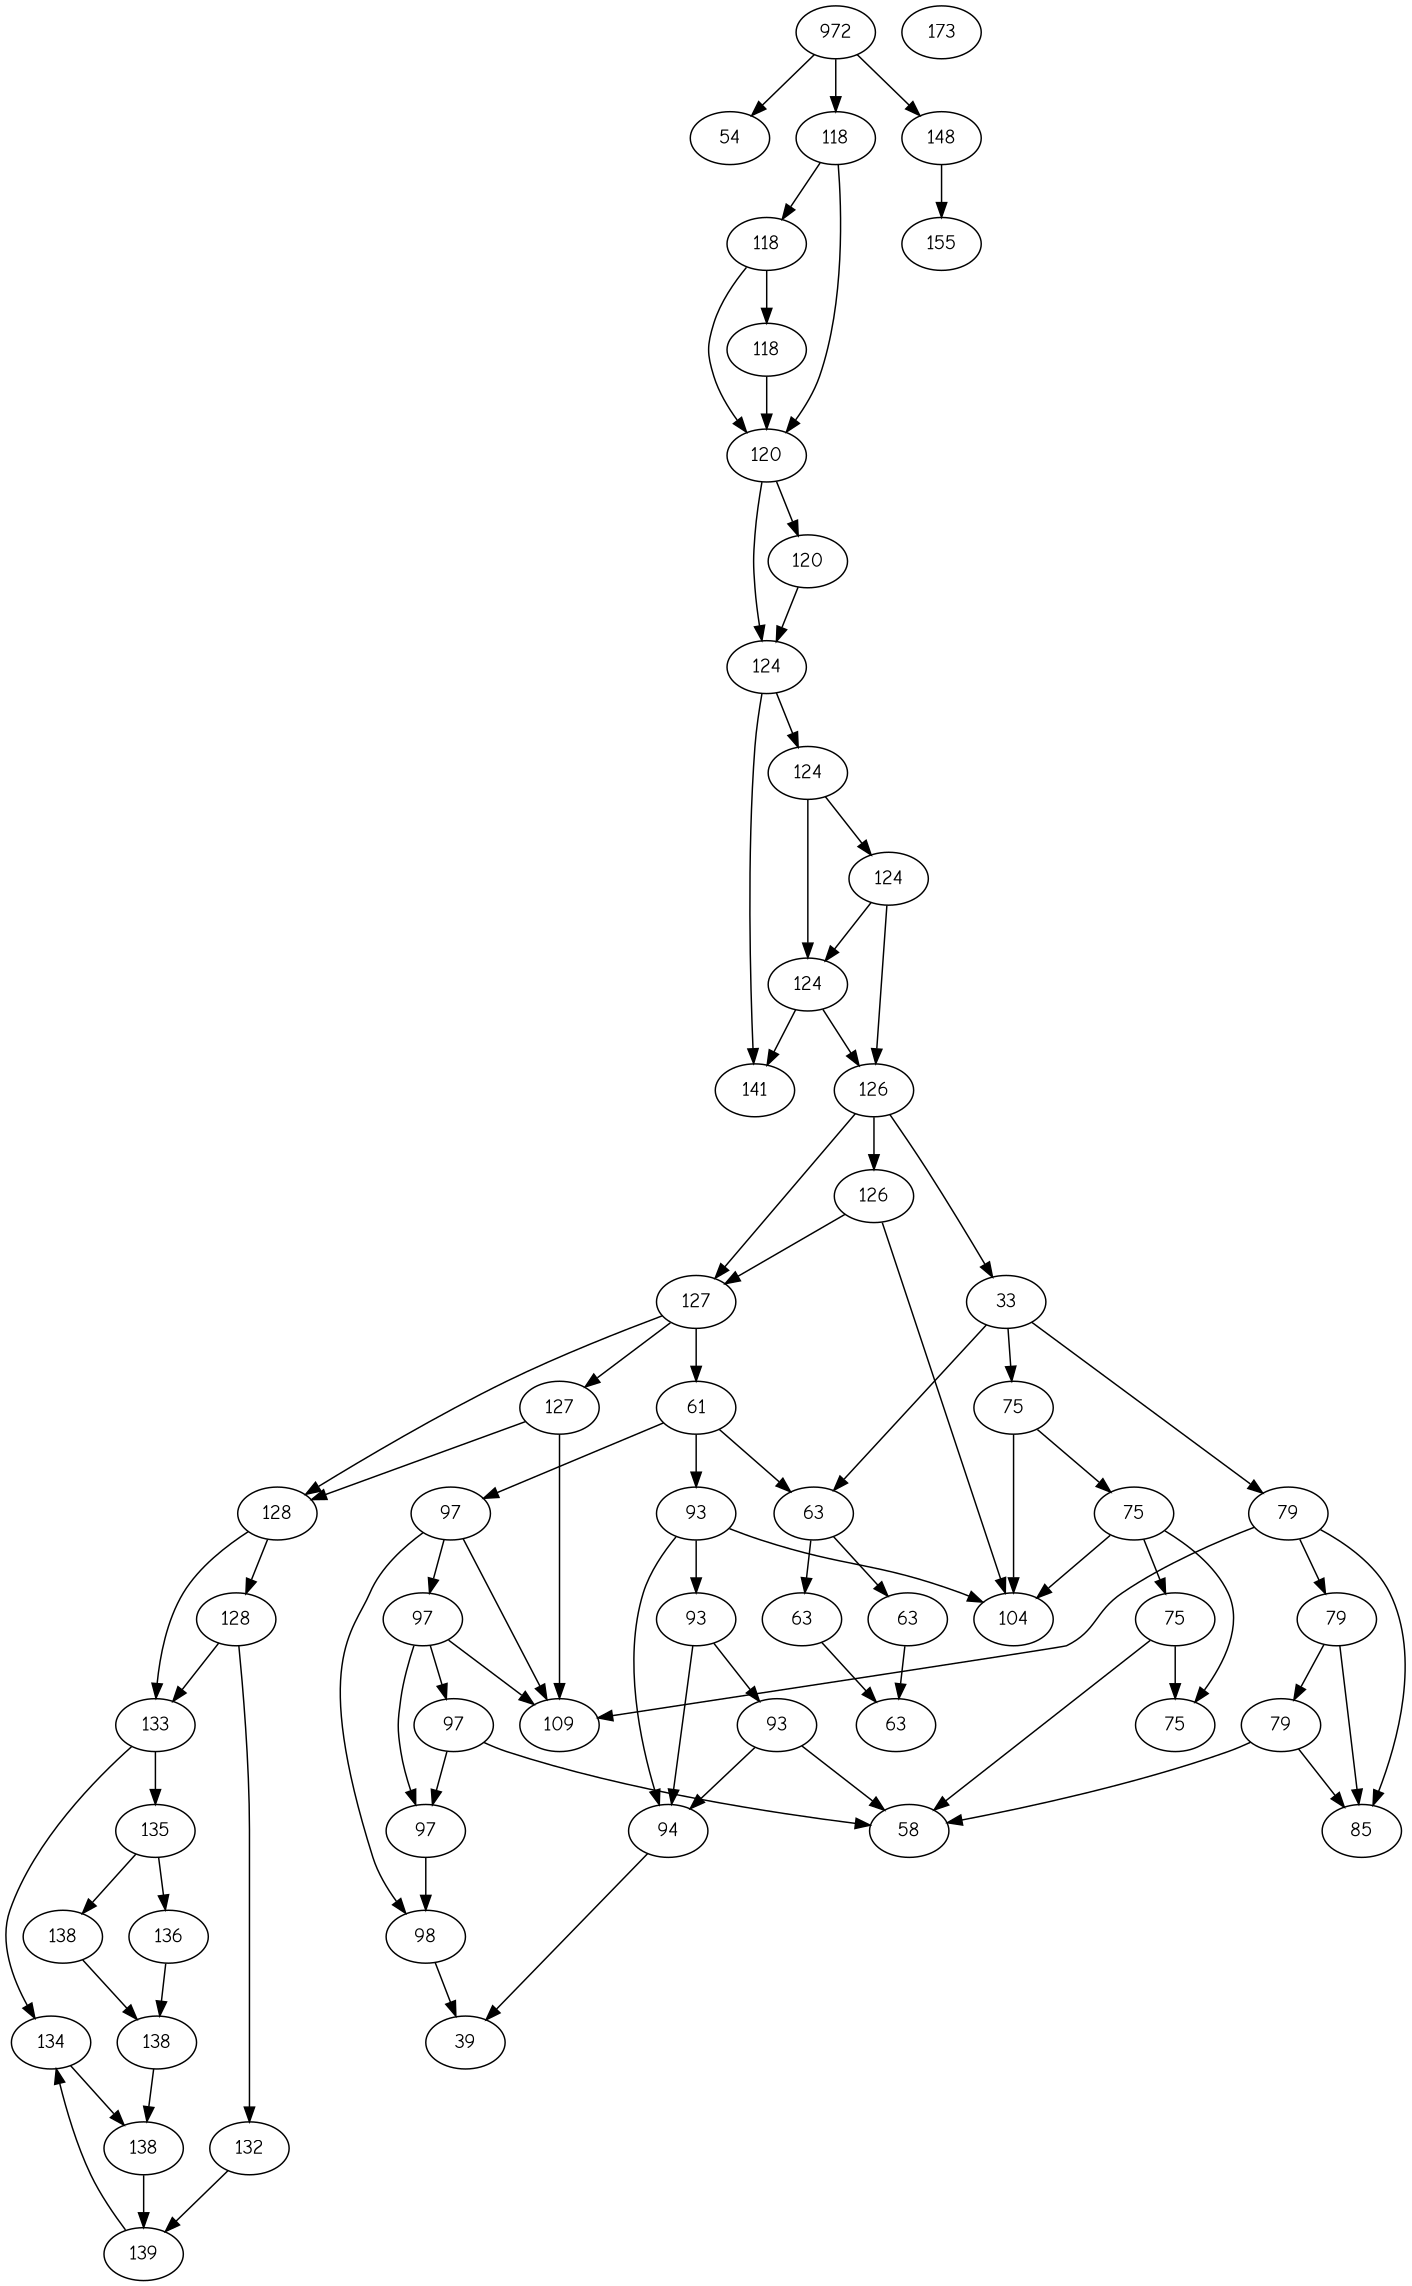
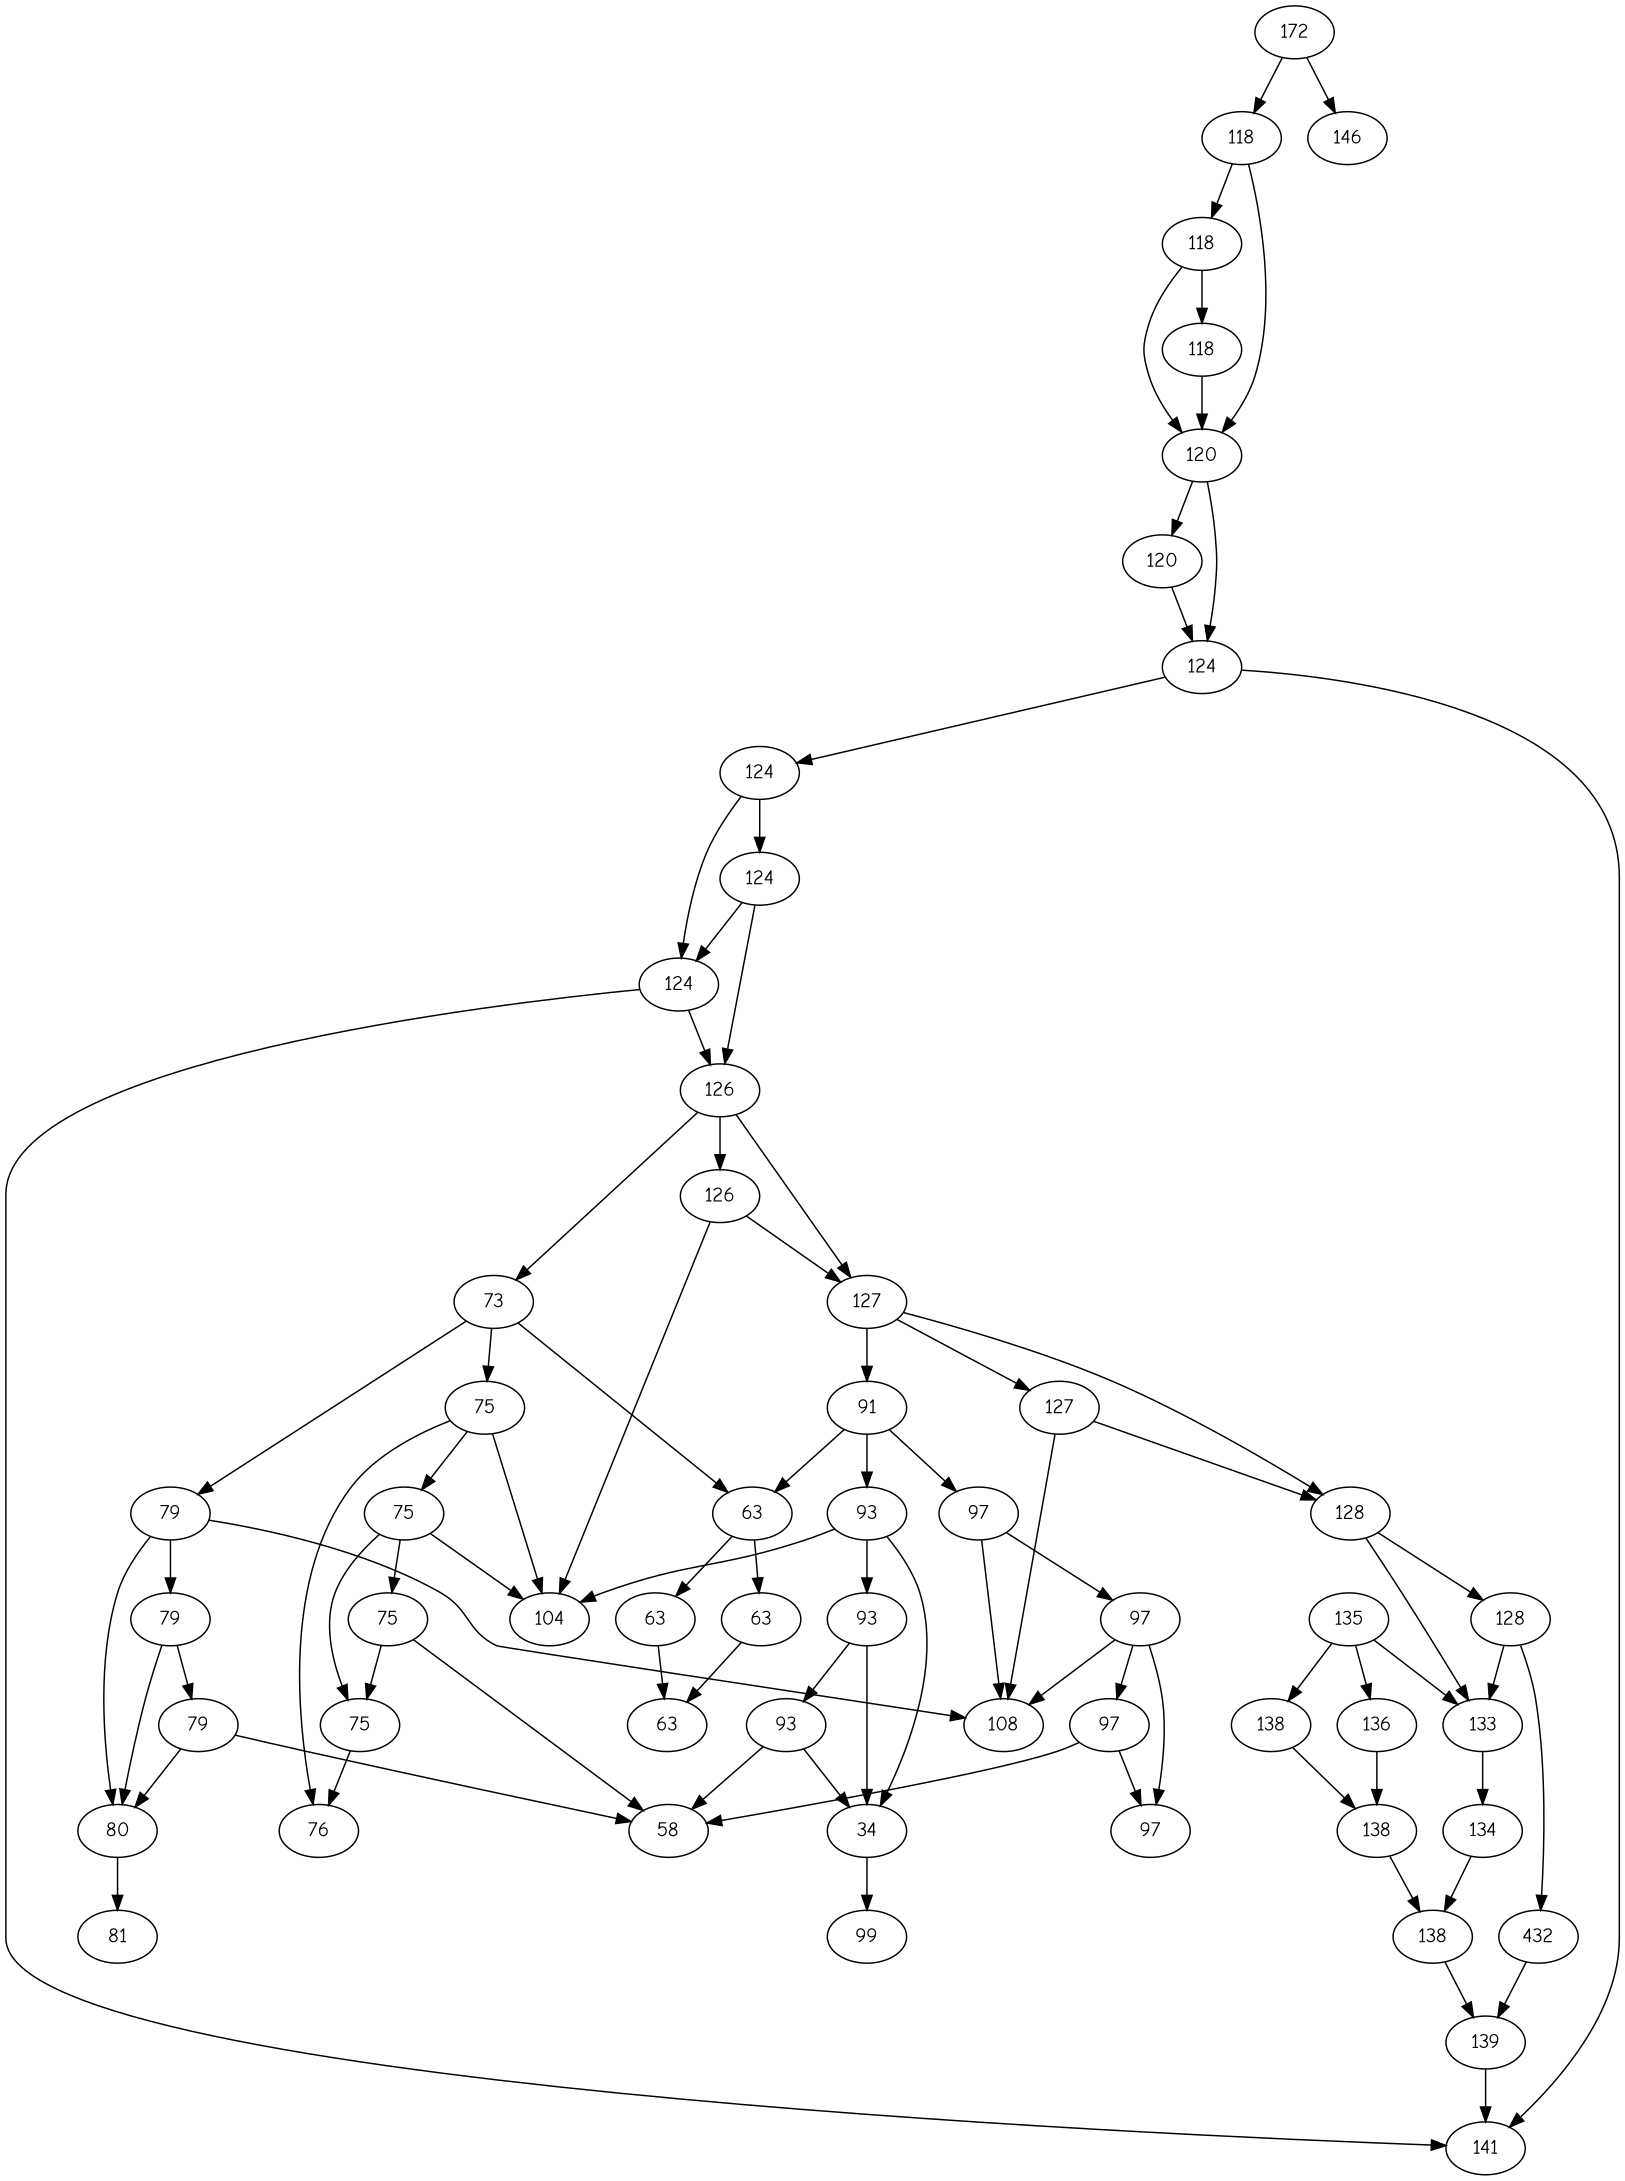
(836, 32) -> (1295, 32)
(942, 32) -> none
(730, 138) -> none
(942, 138) -> (1347, 138)
(942, 244) -> none
(1006, 1302) -> (494, 1302)
(696, 1408) -> (867, 1408)
(560, 1725) -> (1004, 1725)
(155, 1771) -> (1410, 1668)
none -> (319, 1831)
(668, 1831) -> (867, 1831)
(1362, 1831) -> (118, 1831)
none -> (118, 1937)
(426, 1937) -> none
(465, 2043) -> (867, 1937)
(249, 2148) -> (1539, 1937)
(84, 2160) -> (1486, 2088)
